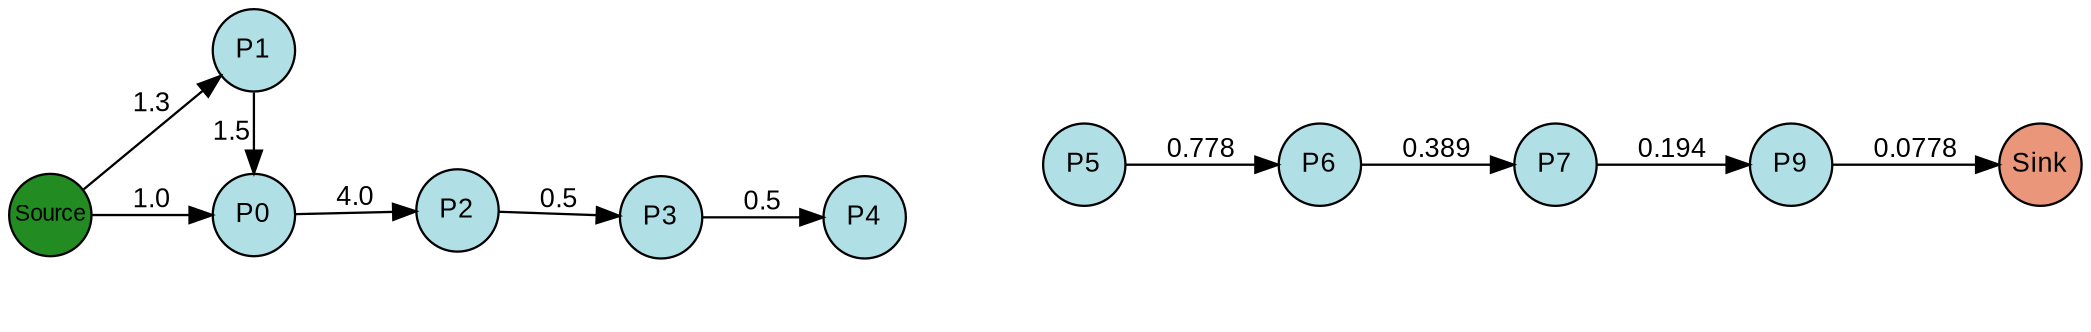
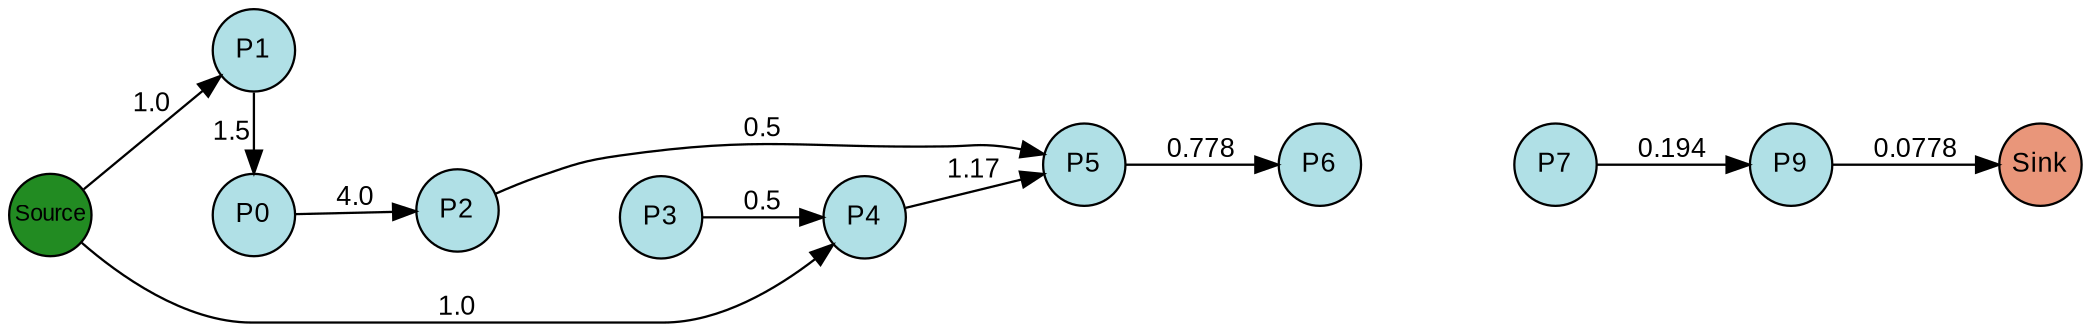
(152, 104) -> (152, 104)
(1426, 165) -> none
none -> (963, 194)
(548, 213) -> (755, 144)
(141, 215) -> (445, 323)
